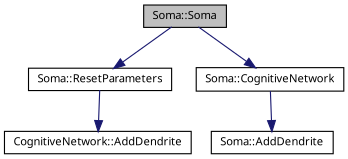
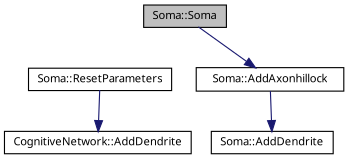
(147, 44) -> none
(270, 79) -> (270, 79)
